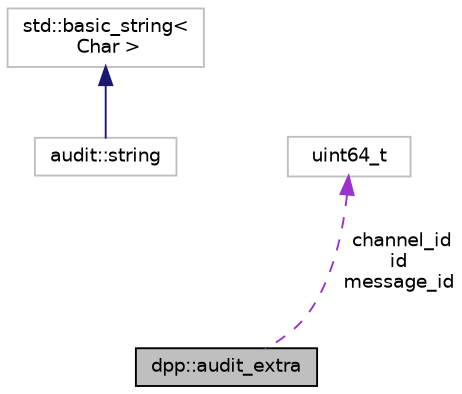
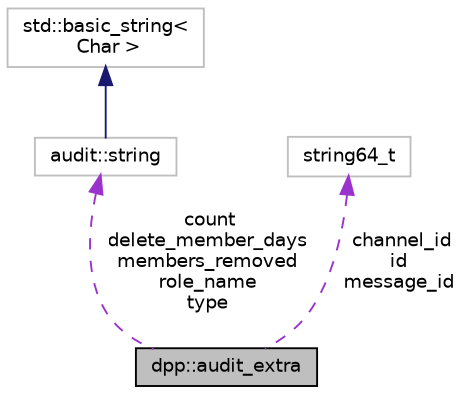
(349, 157) -> (349, 157)
none -> (94, 284)
